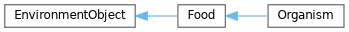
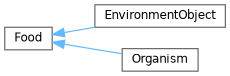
(163, 16) -> (79, 30)
